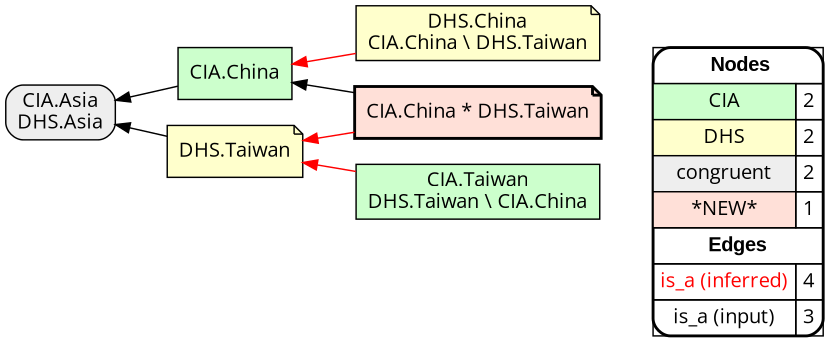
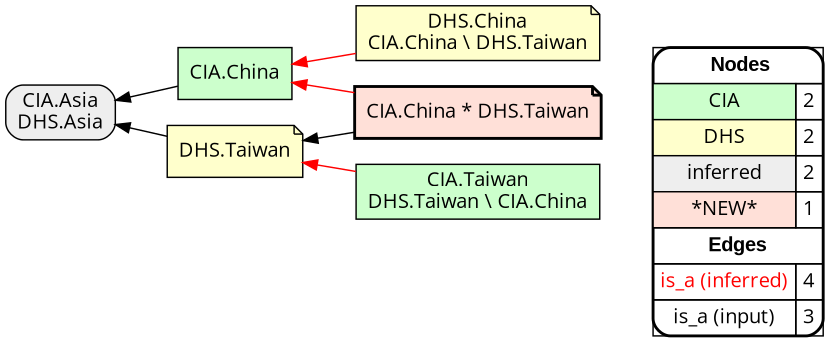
(331, 89) -> (331, 89)
(336, 135) -> (336, 135)
(724, 173) -> (724, 173)
